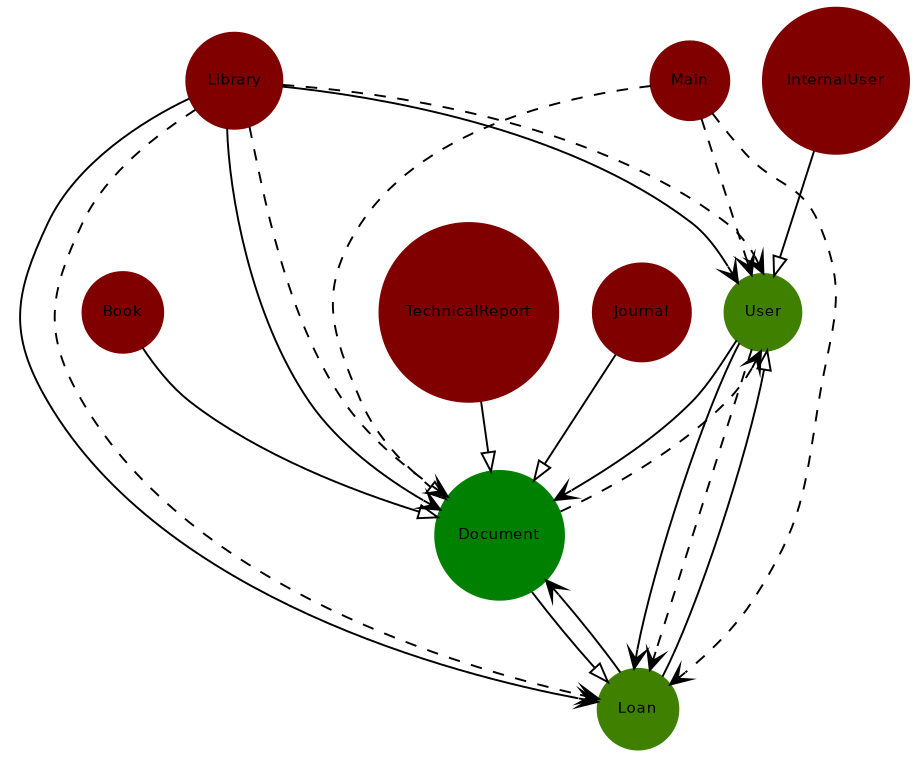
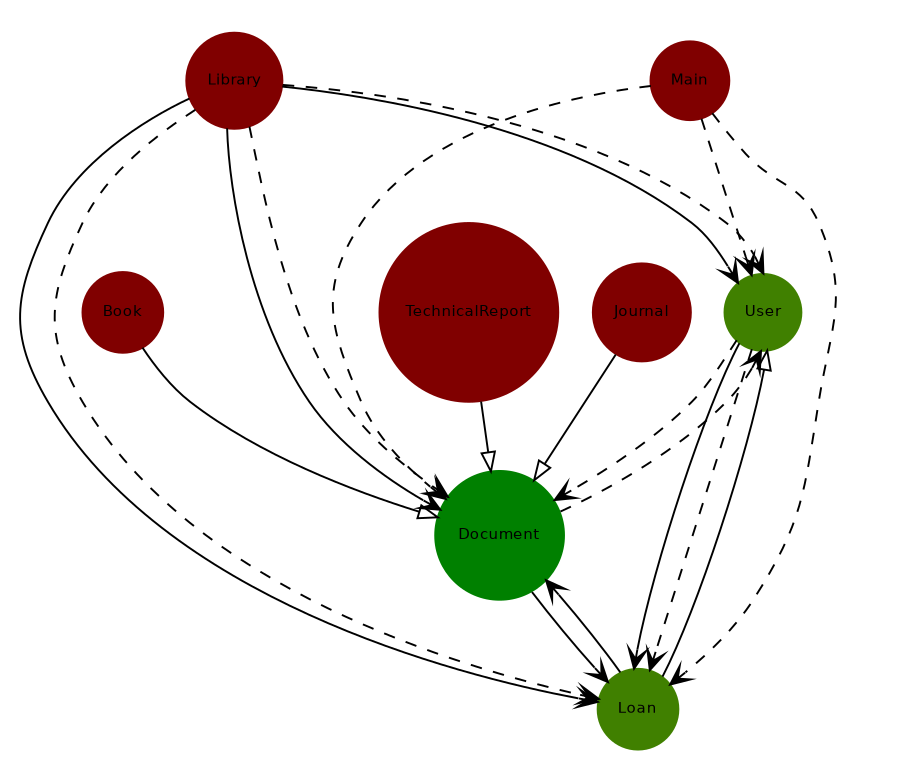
(836, 81) -> none
(371, 212) -> (371, 212)
(665, 426) -> (665, 426)
(563, 630) -> (563, 630)
